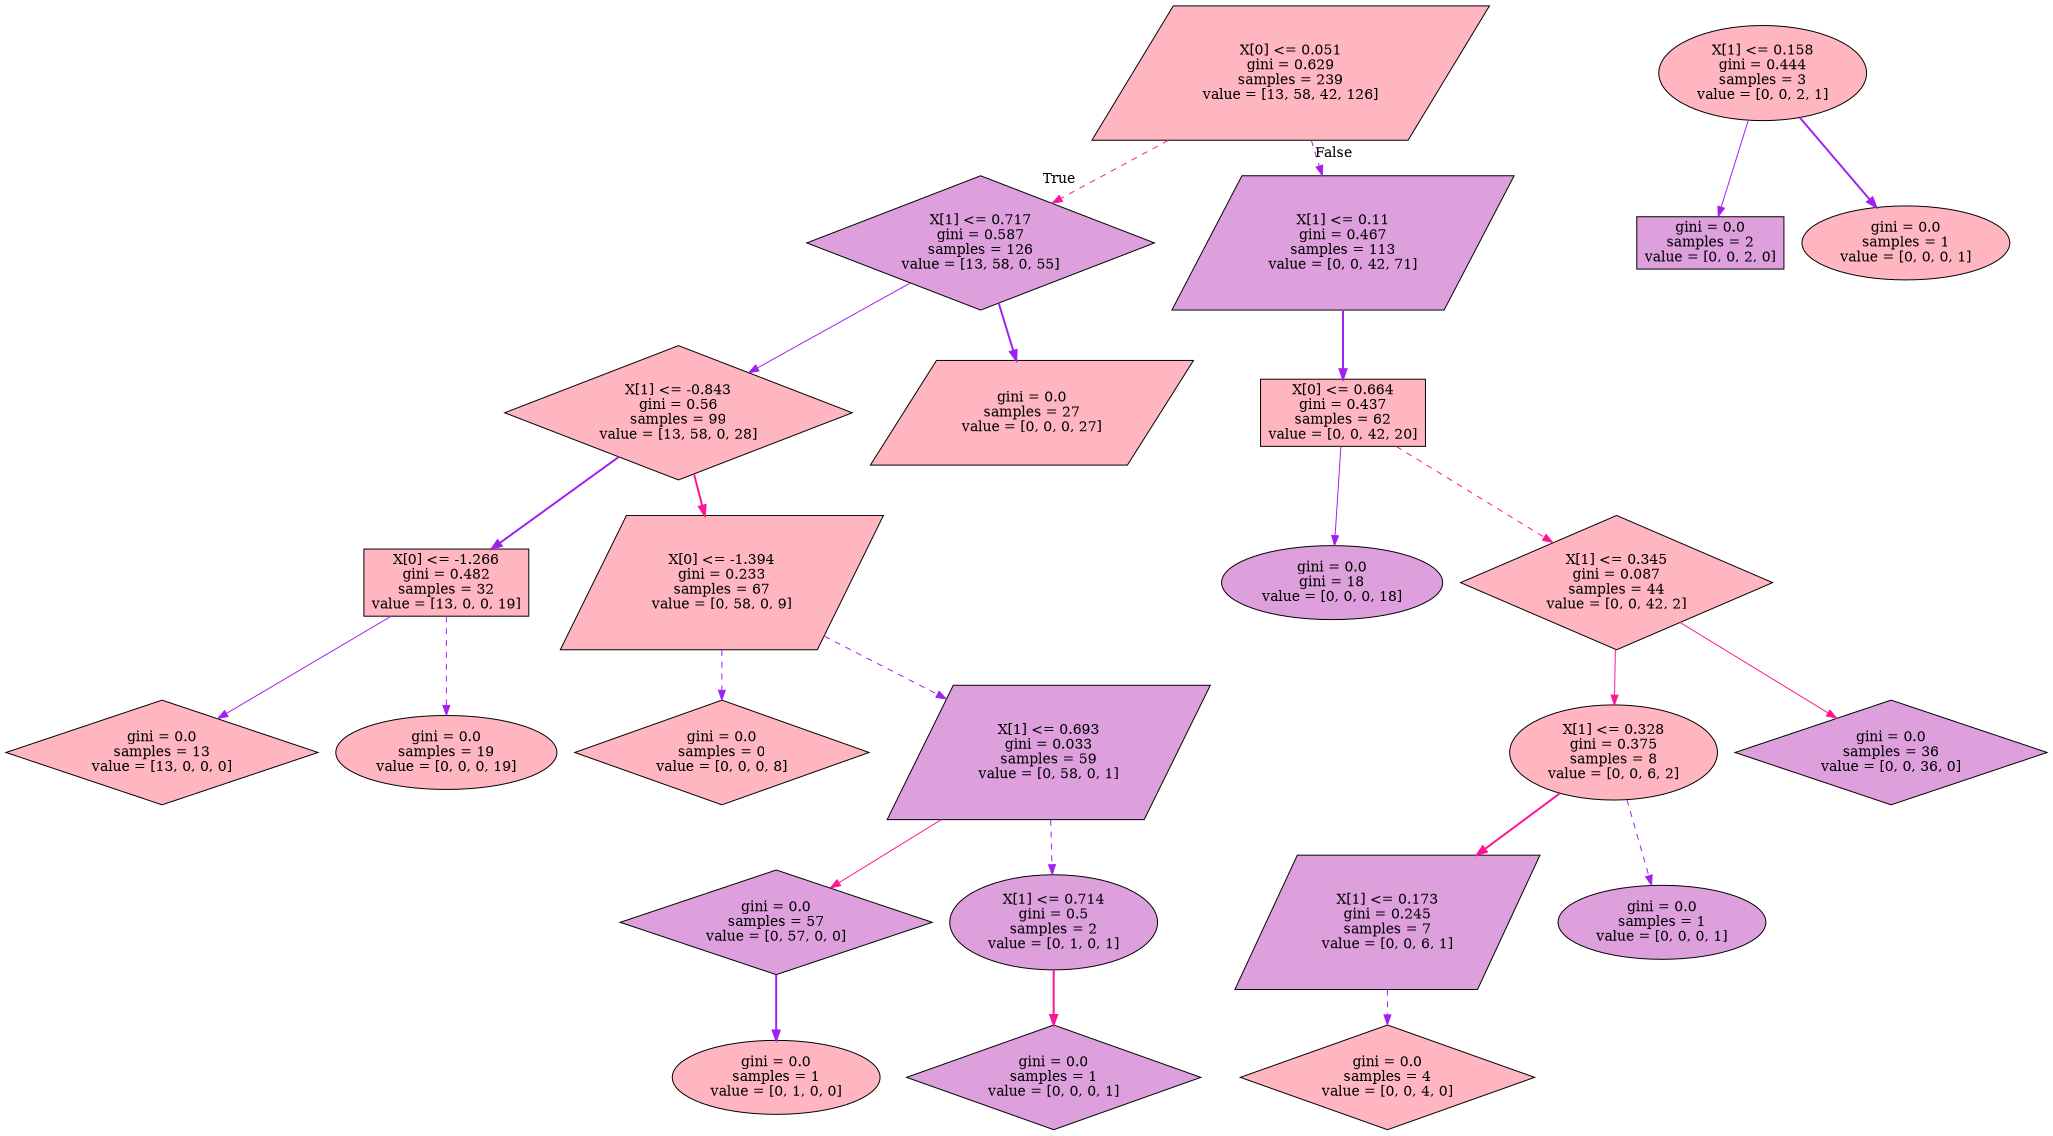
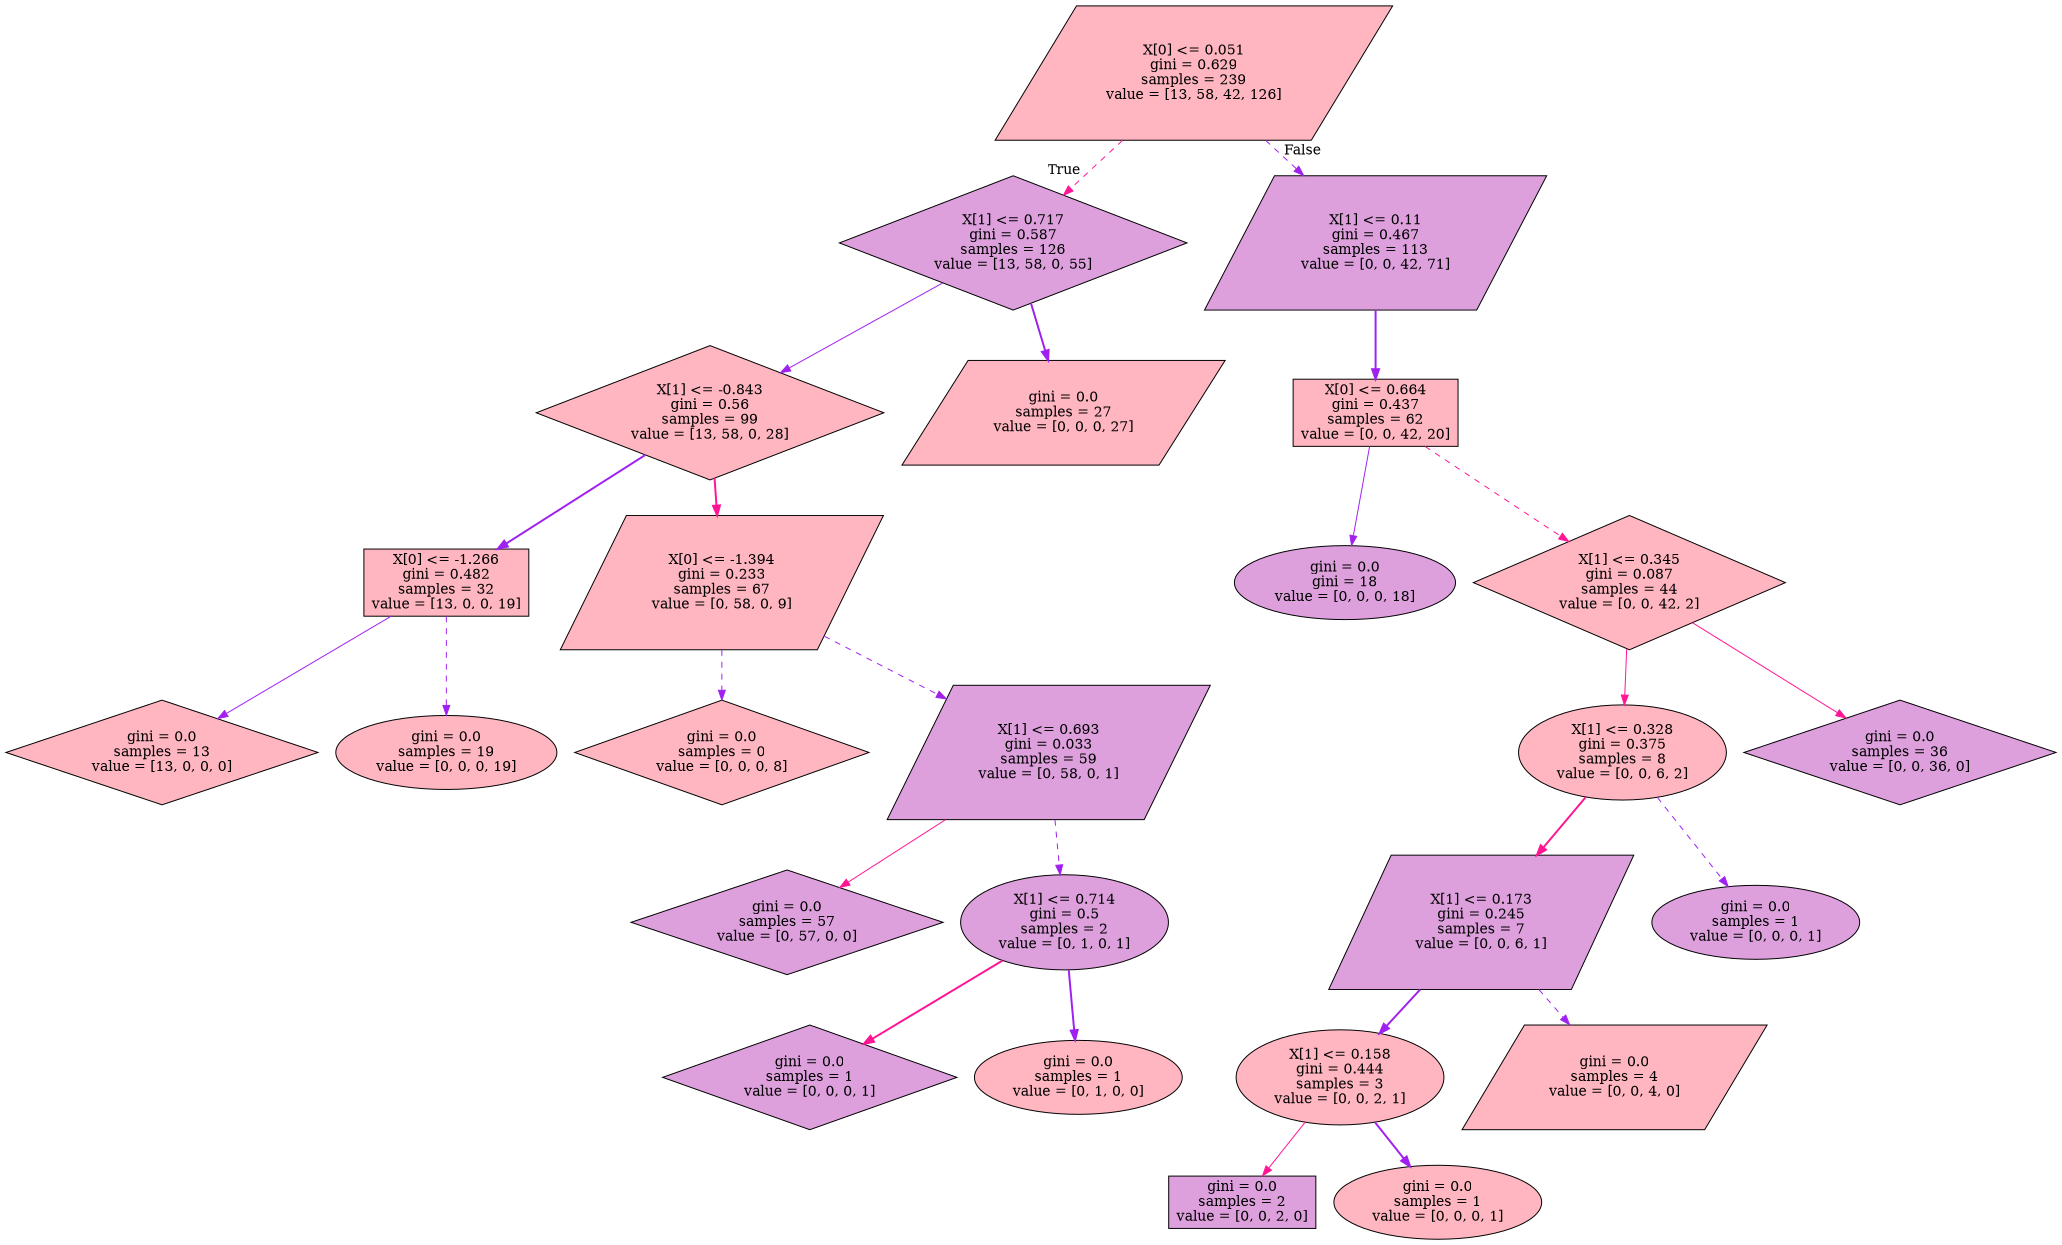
(1735, 164) -> (1287, 1145)
(776, 1003) -> (1071, 1000)
none -> (1403, 1008)
(1387, 1077) -> (1615, 1077)
